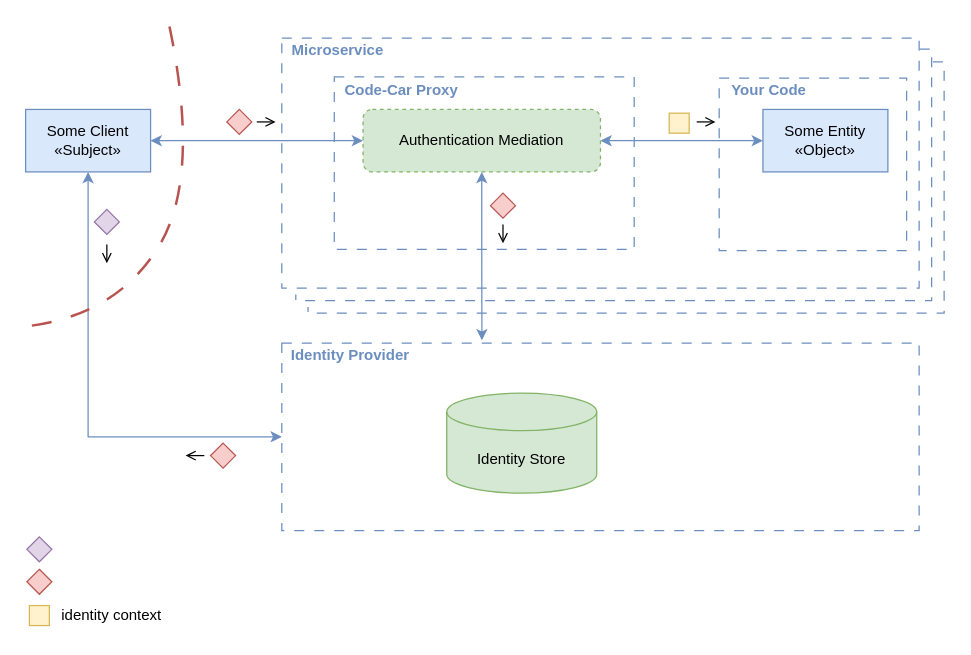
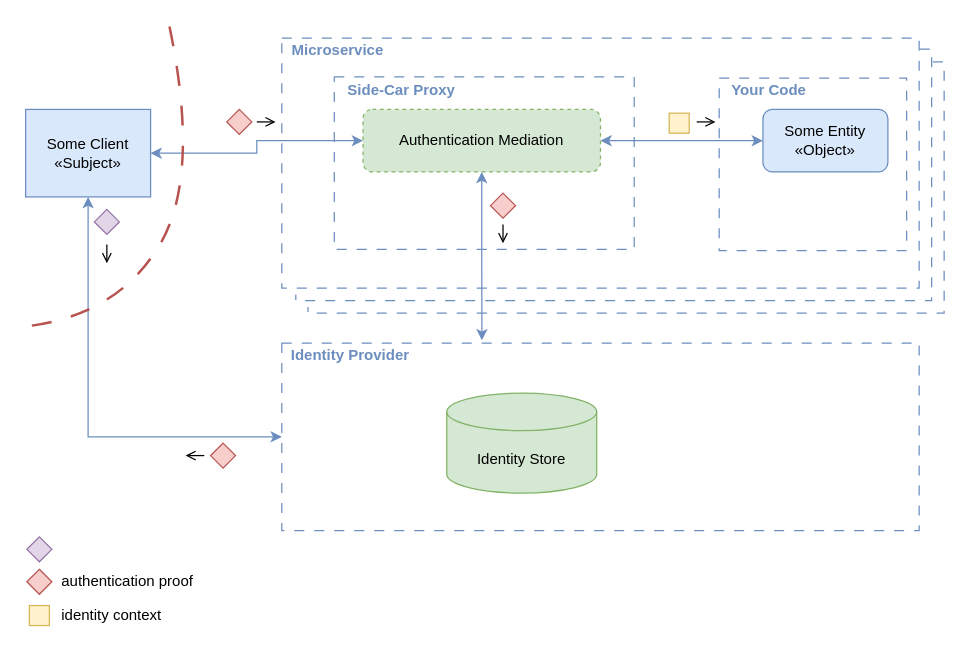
(402, 91) -> (402, 91)
(88, 141) -> (88, 153)
(826, 141) -> (826, 141)
none -> (150, 582)
